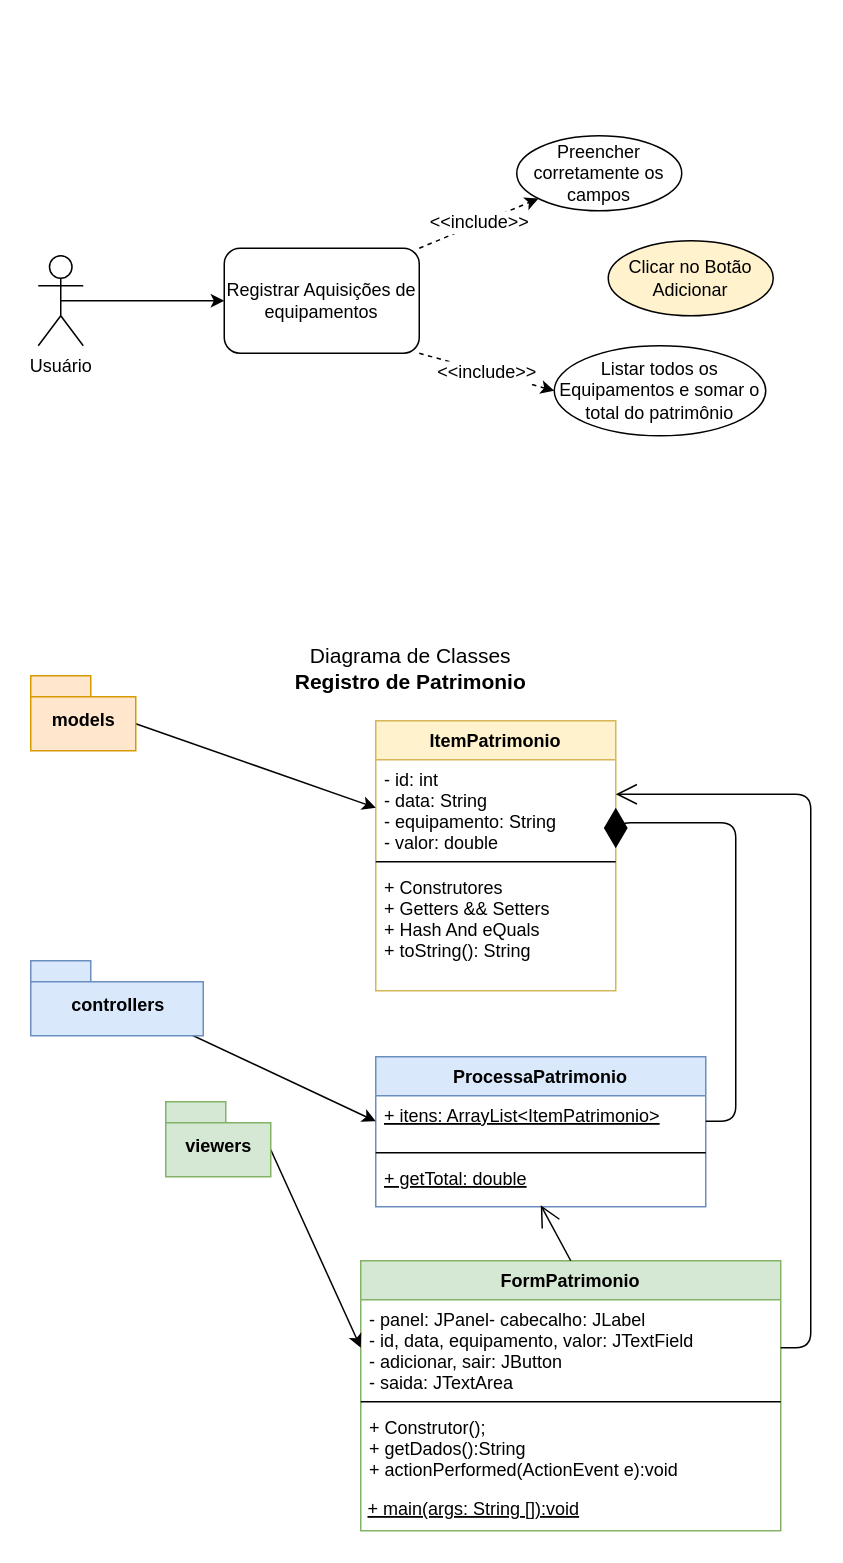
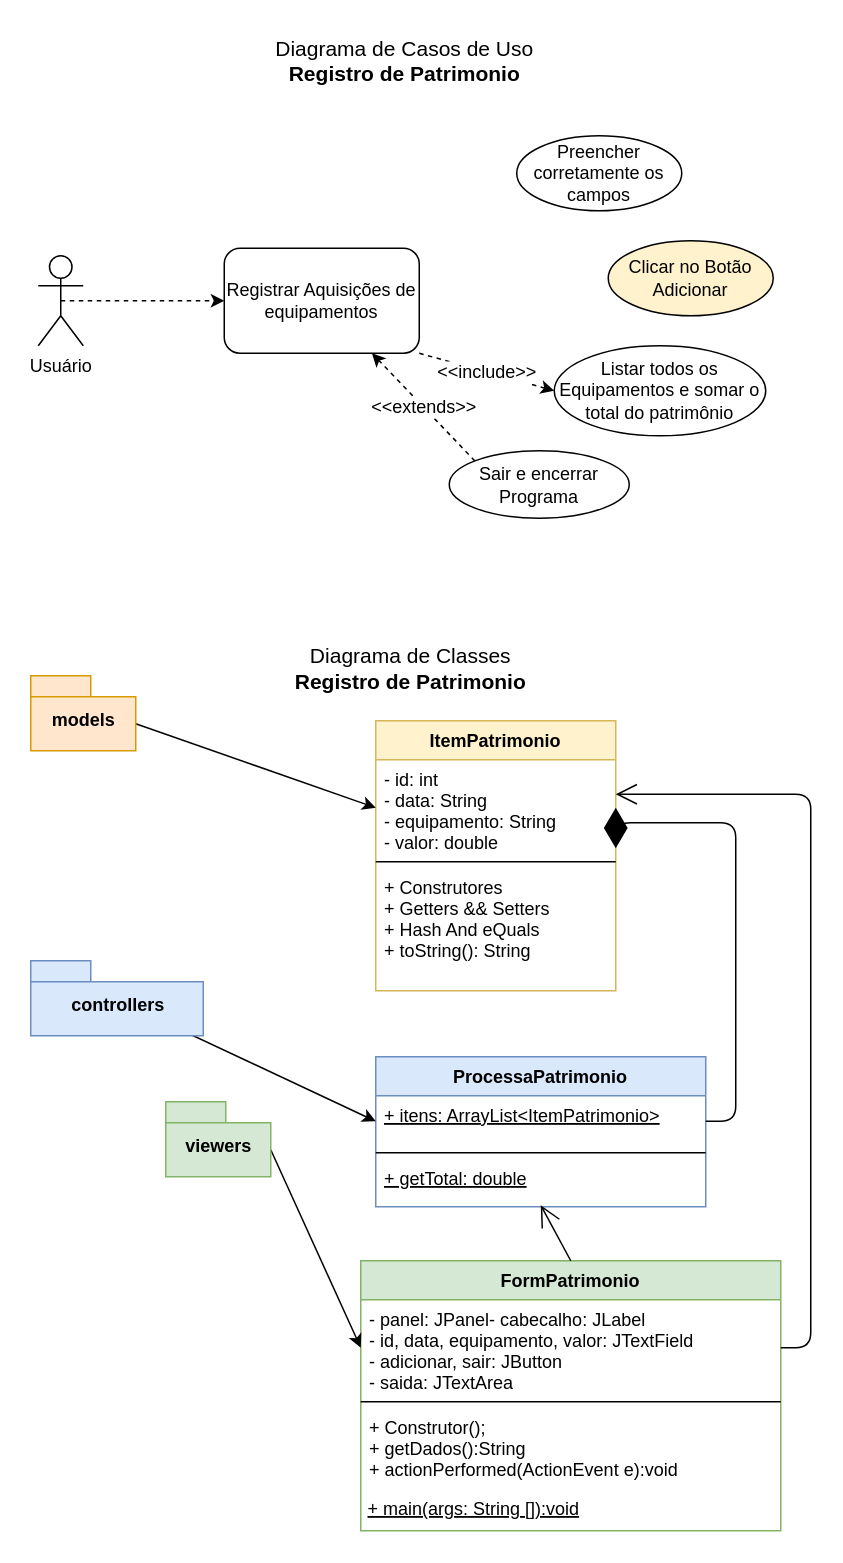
none -> (405, 61)
(437, 241) -> none
(138, 301) -> (138, 301)
none -> (427, 411)
none -> (539, 485)
